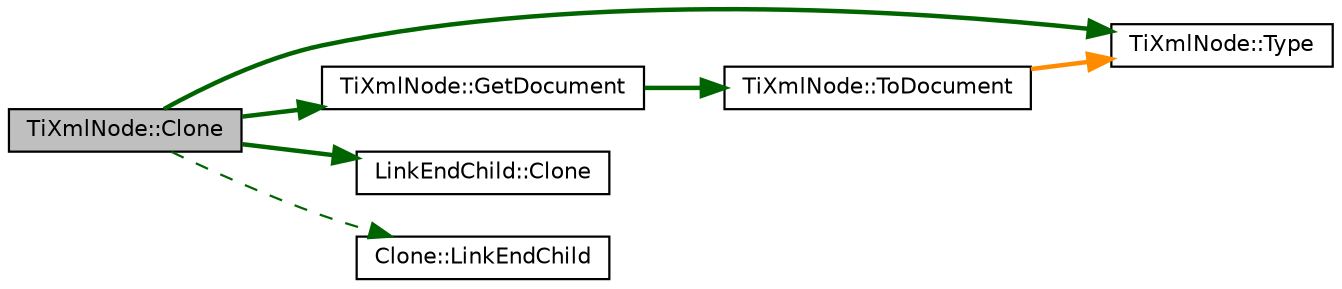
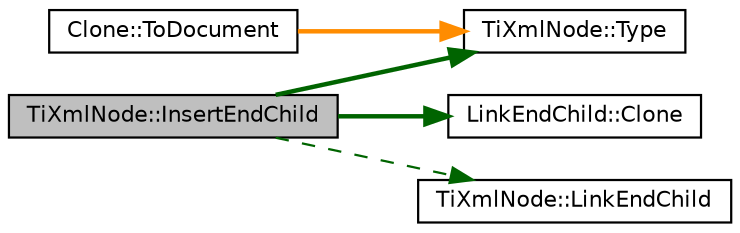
(483, 88) -> none
(878, 88) -> (173, 31)
(125, 130) -> (173, 116)
(483, 258) -> (575, 201)
